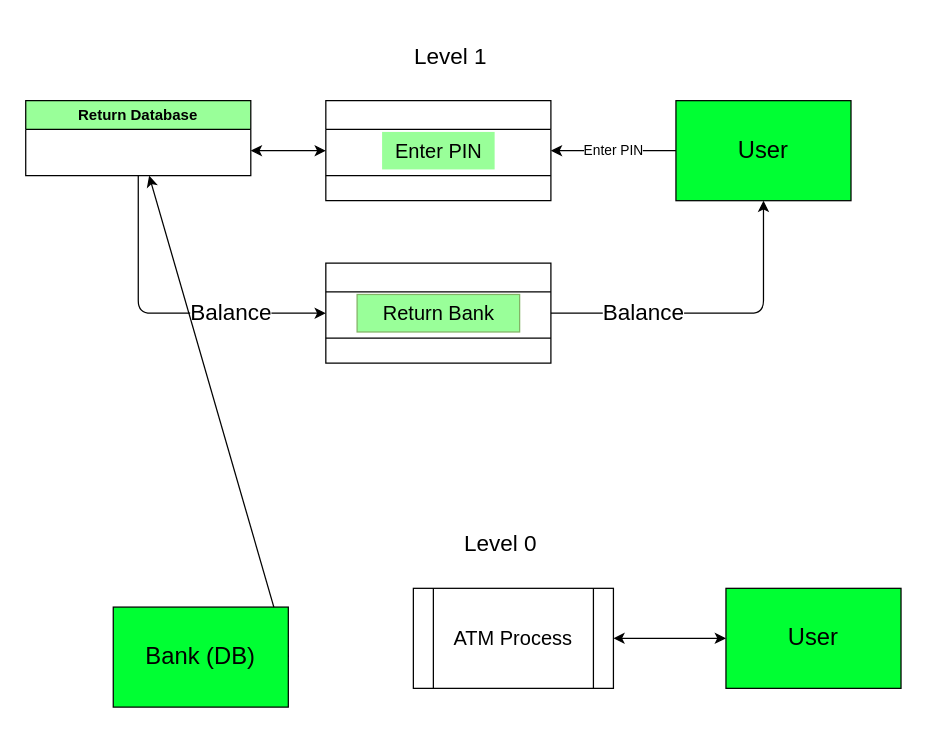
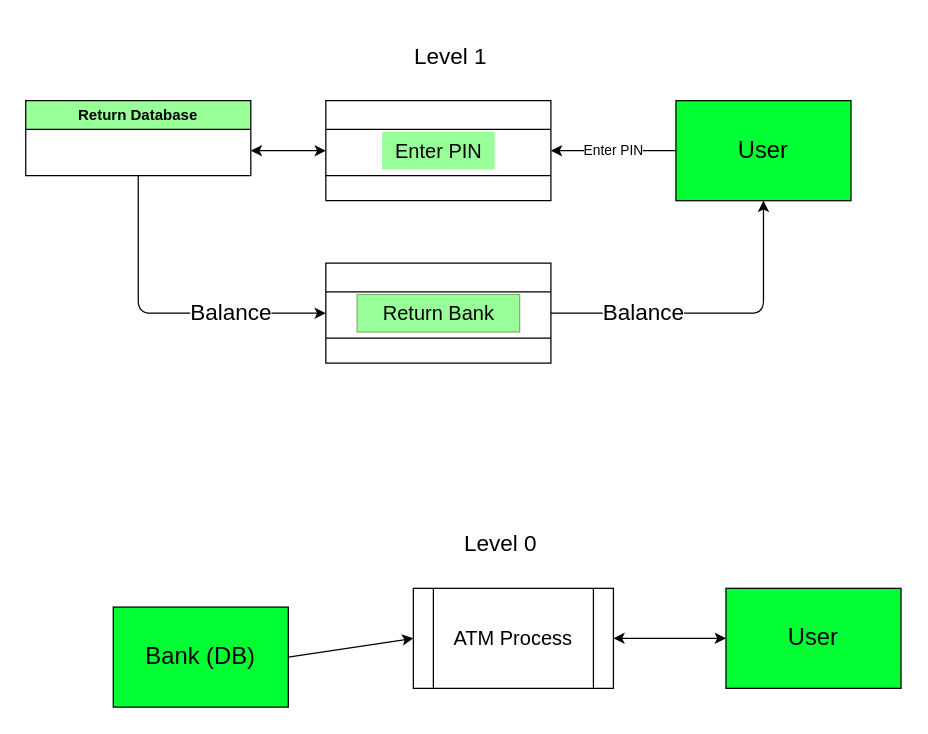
(213, 396) -> (347, 648)
